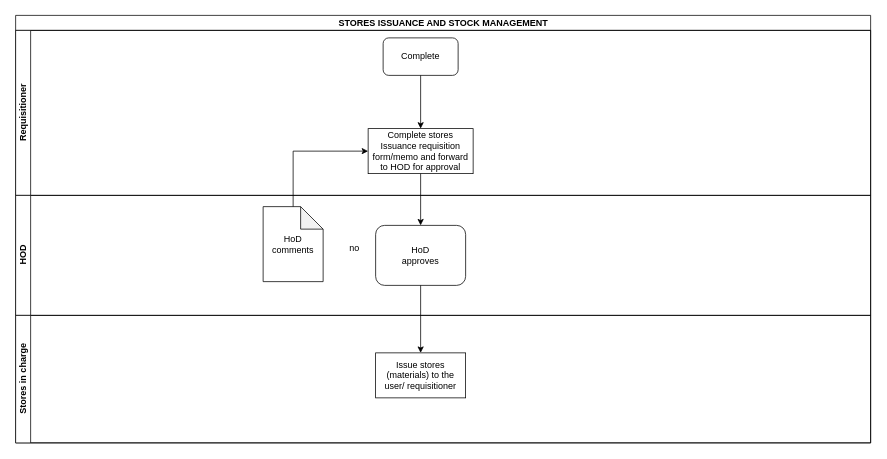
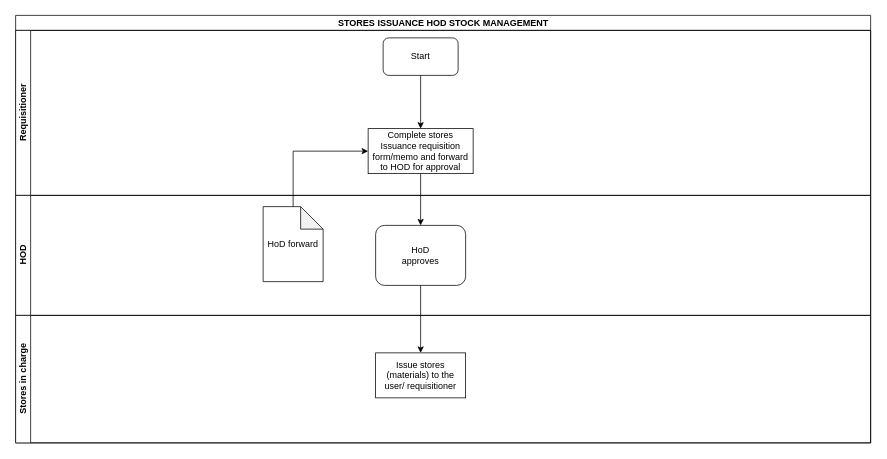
(443, 23) -> (443, 23)
(420, 57) -> (420, 57)
(293, 244) -> (293, 244)
(354, 249) -> none
